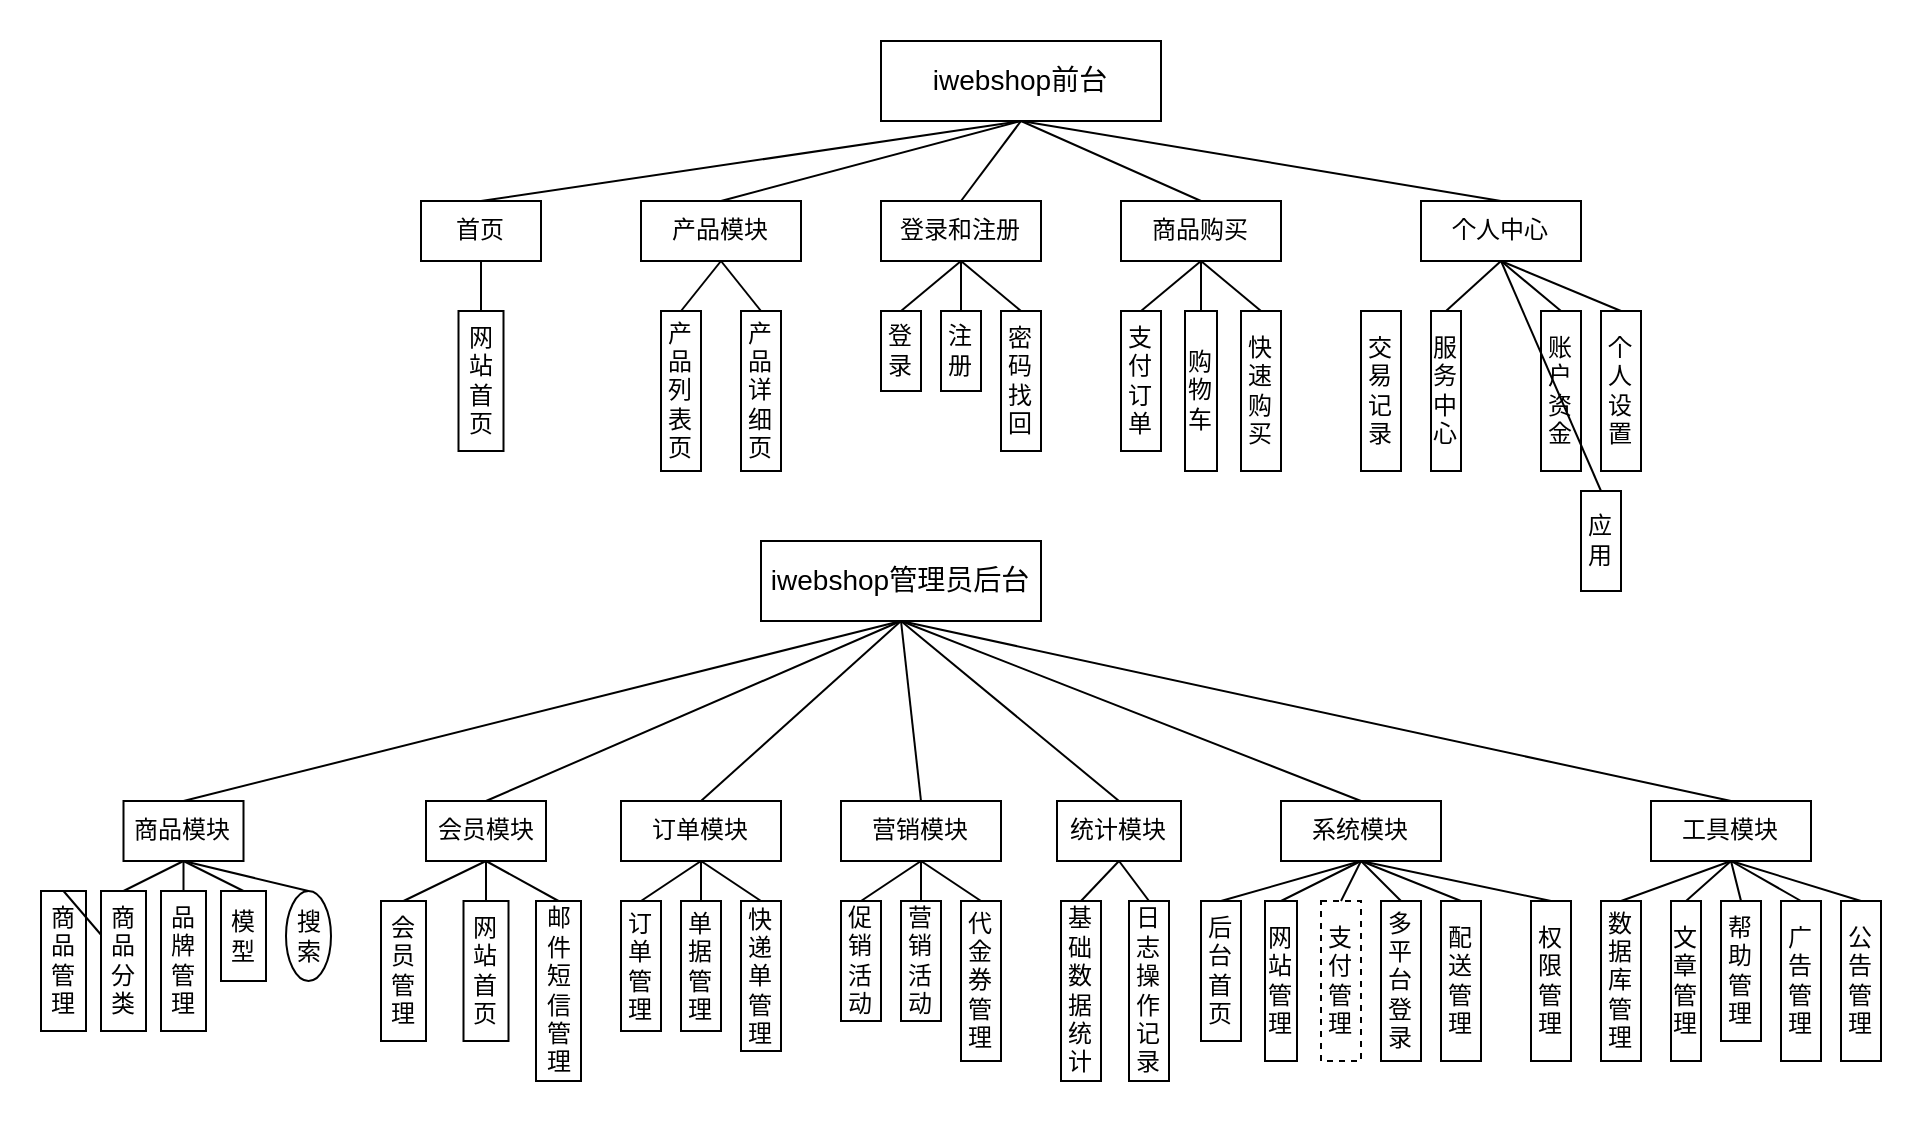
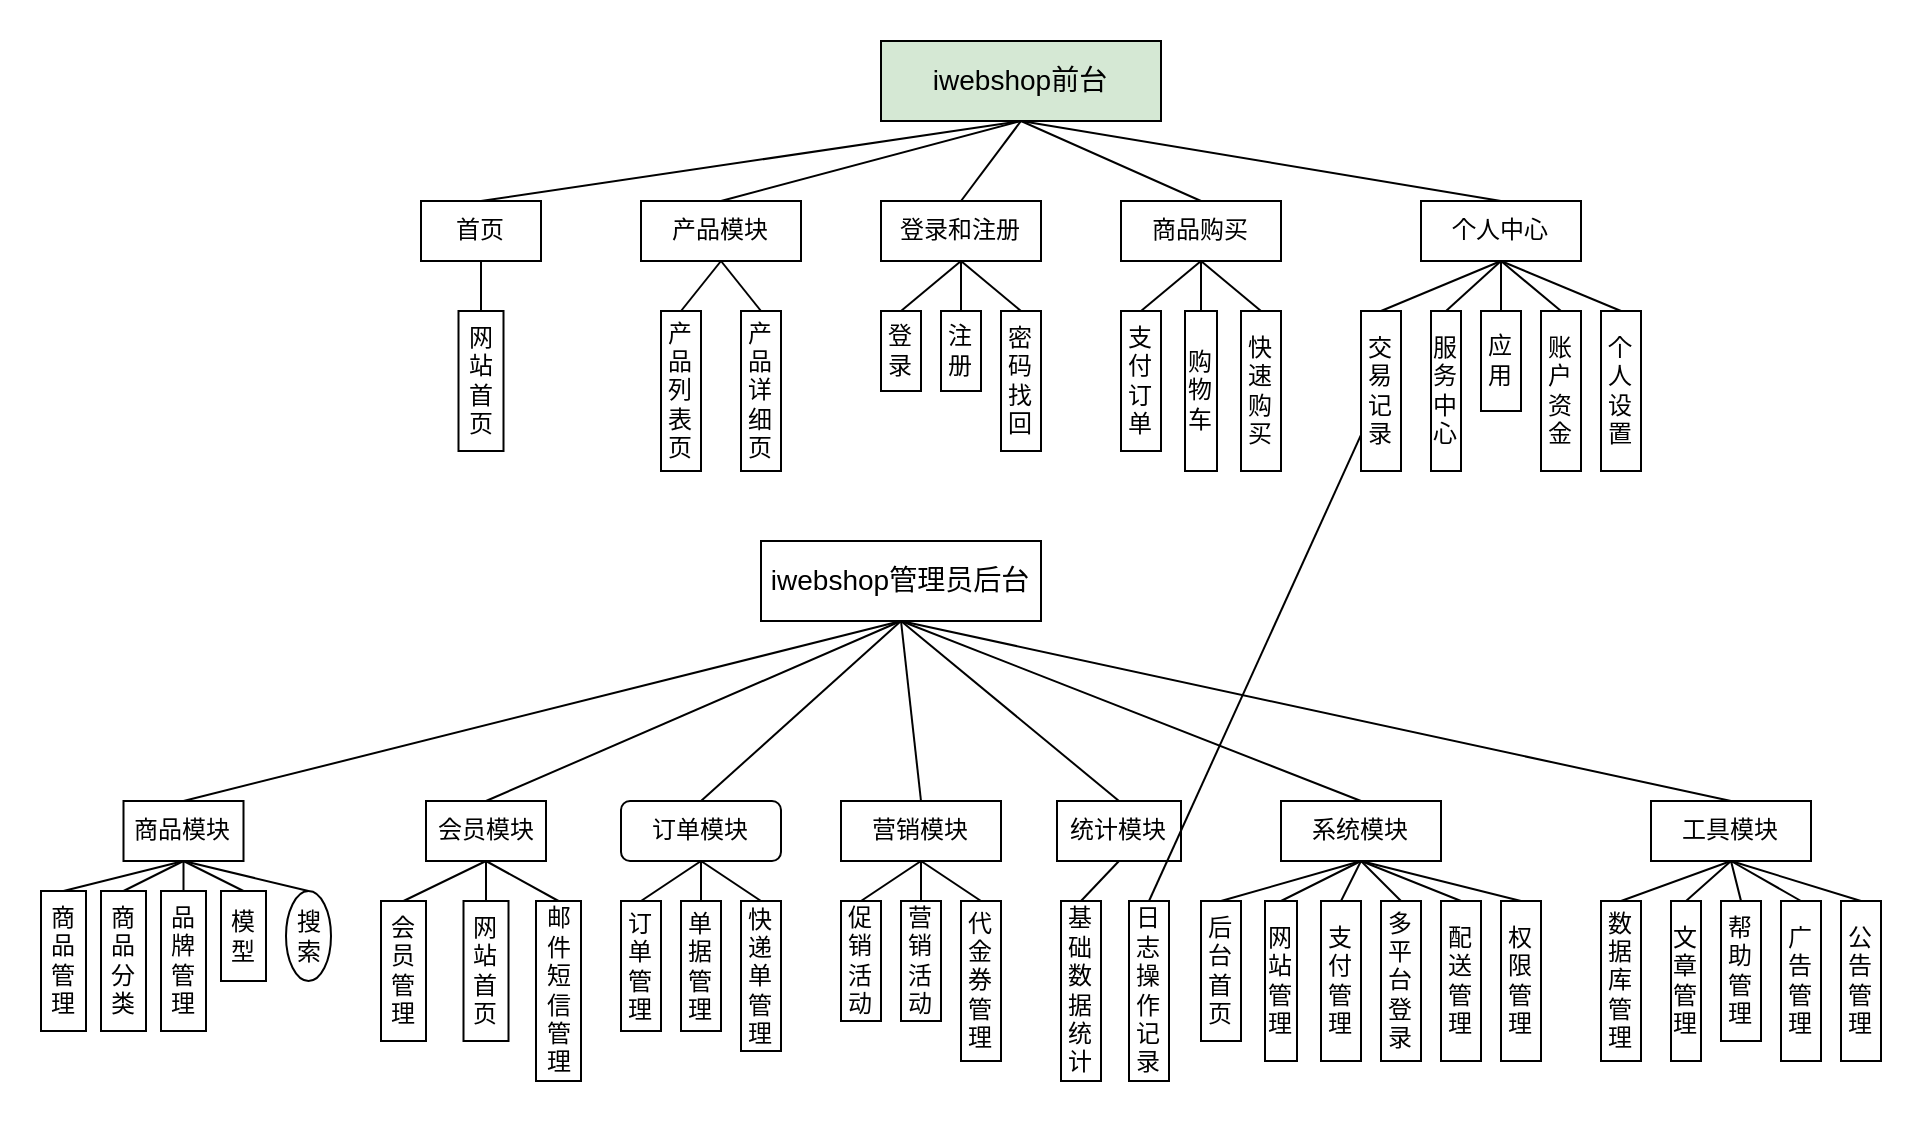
(1021, 81) -> (1021, 81)
none -> (1438, 287)
(1601, 541) -> (1501, 361)
(701, 831) -> (701, 831)
(1134, 881) -> (1255, 668)
(82, 912) -> (117, 878)
(1341, 981) -> (1341, 981)
(1551, 981) -> (1521, 981)
